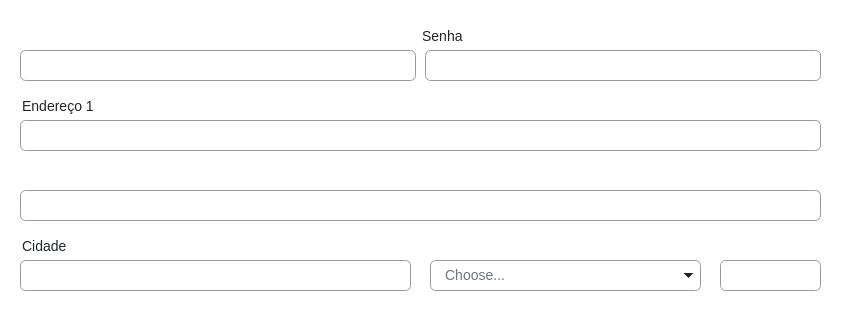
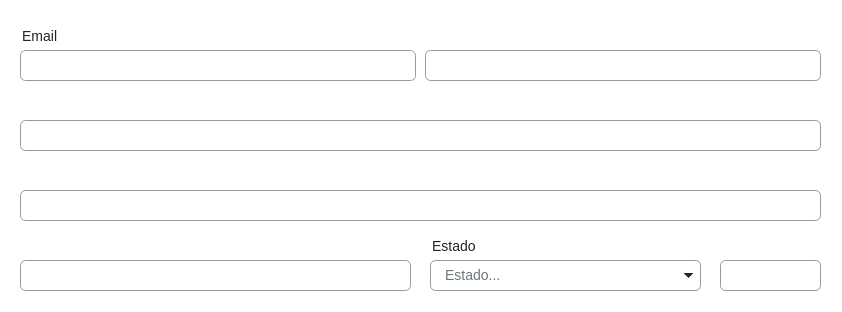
none -> (221, 36)
(621, 36) -> none
(216, 106) -> none
(216, 246) -> none
none -> (541, 246)
(475, 276) -> (475, 276)
